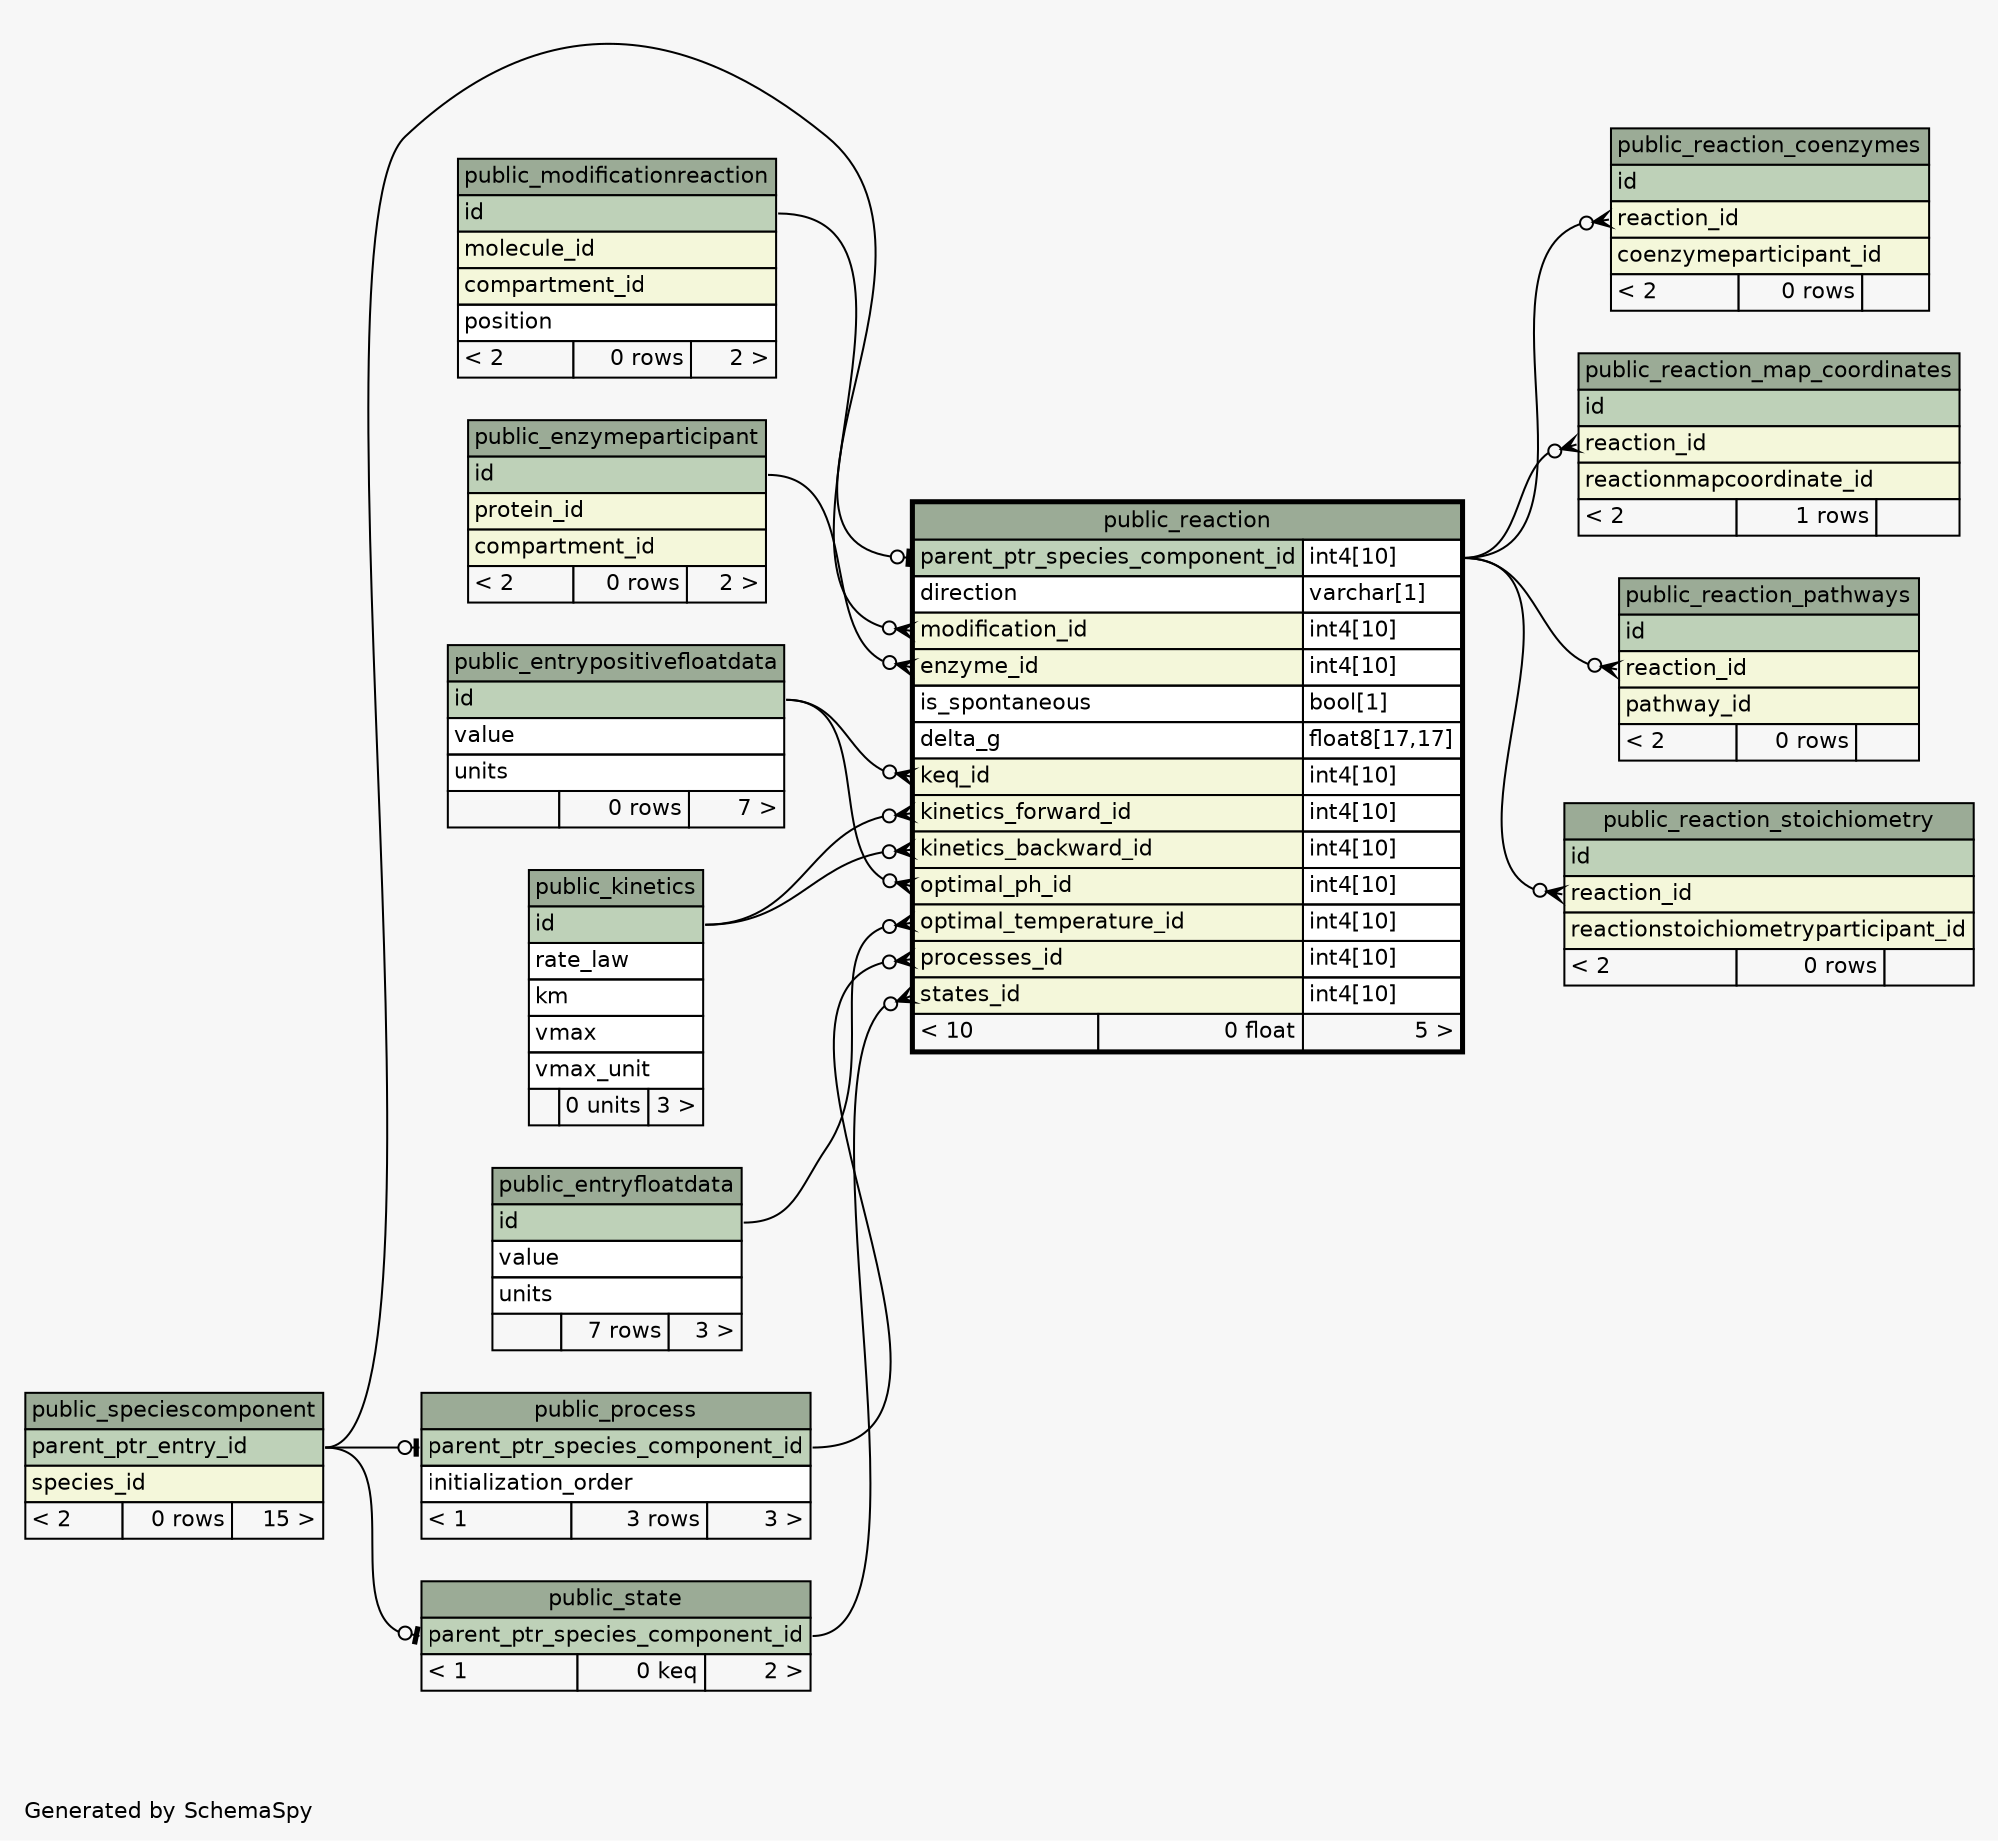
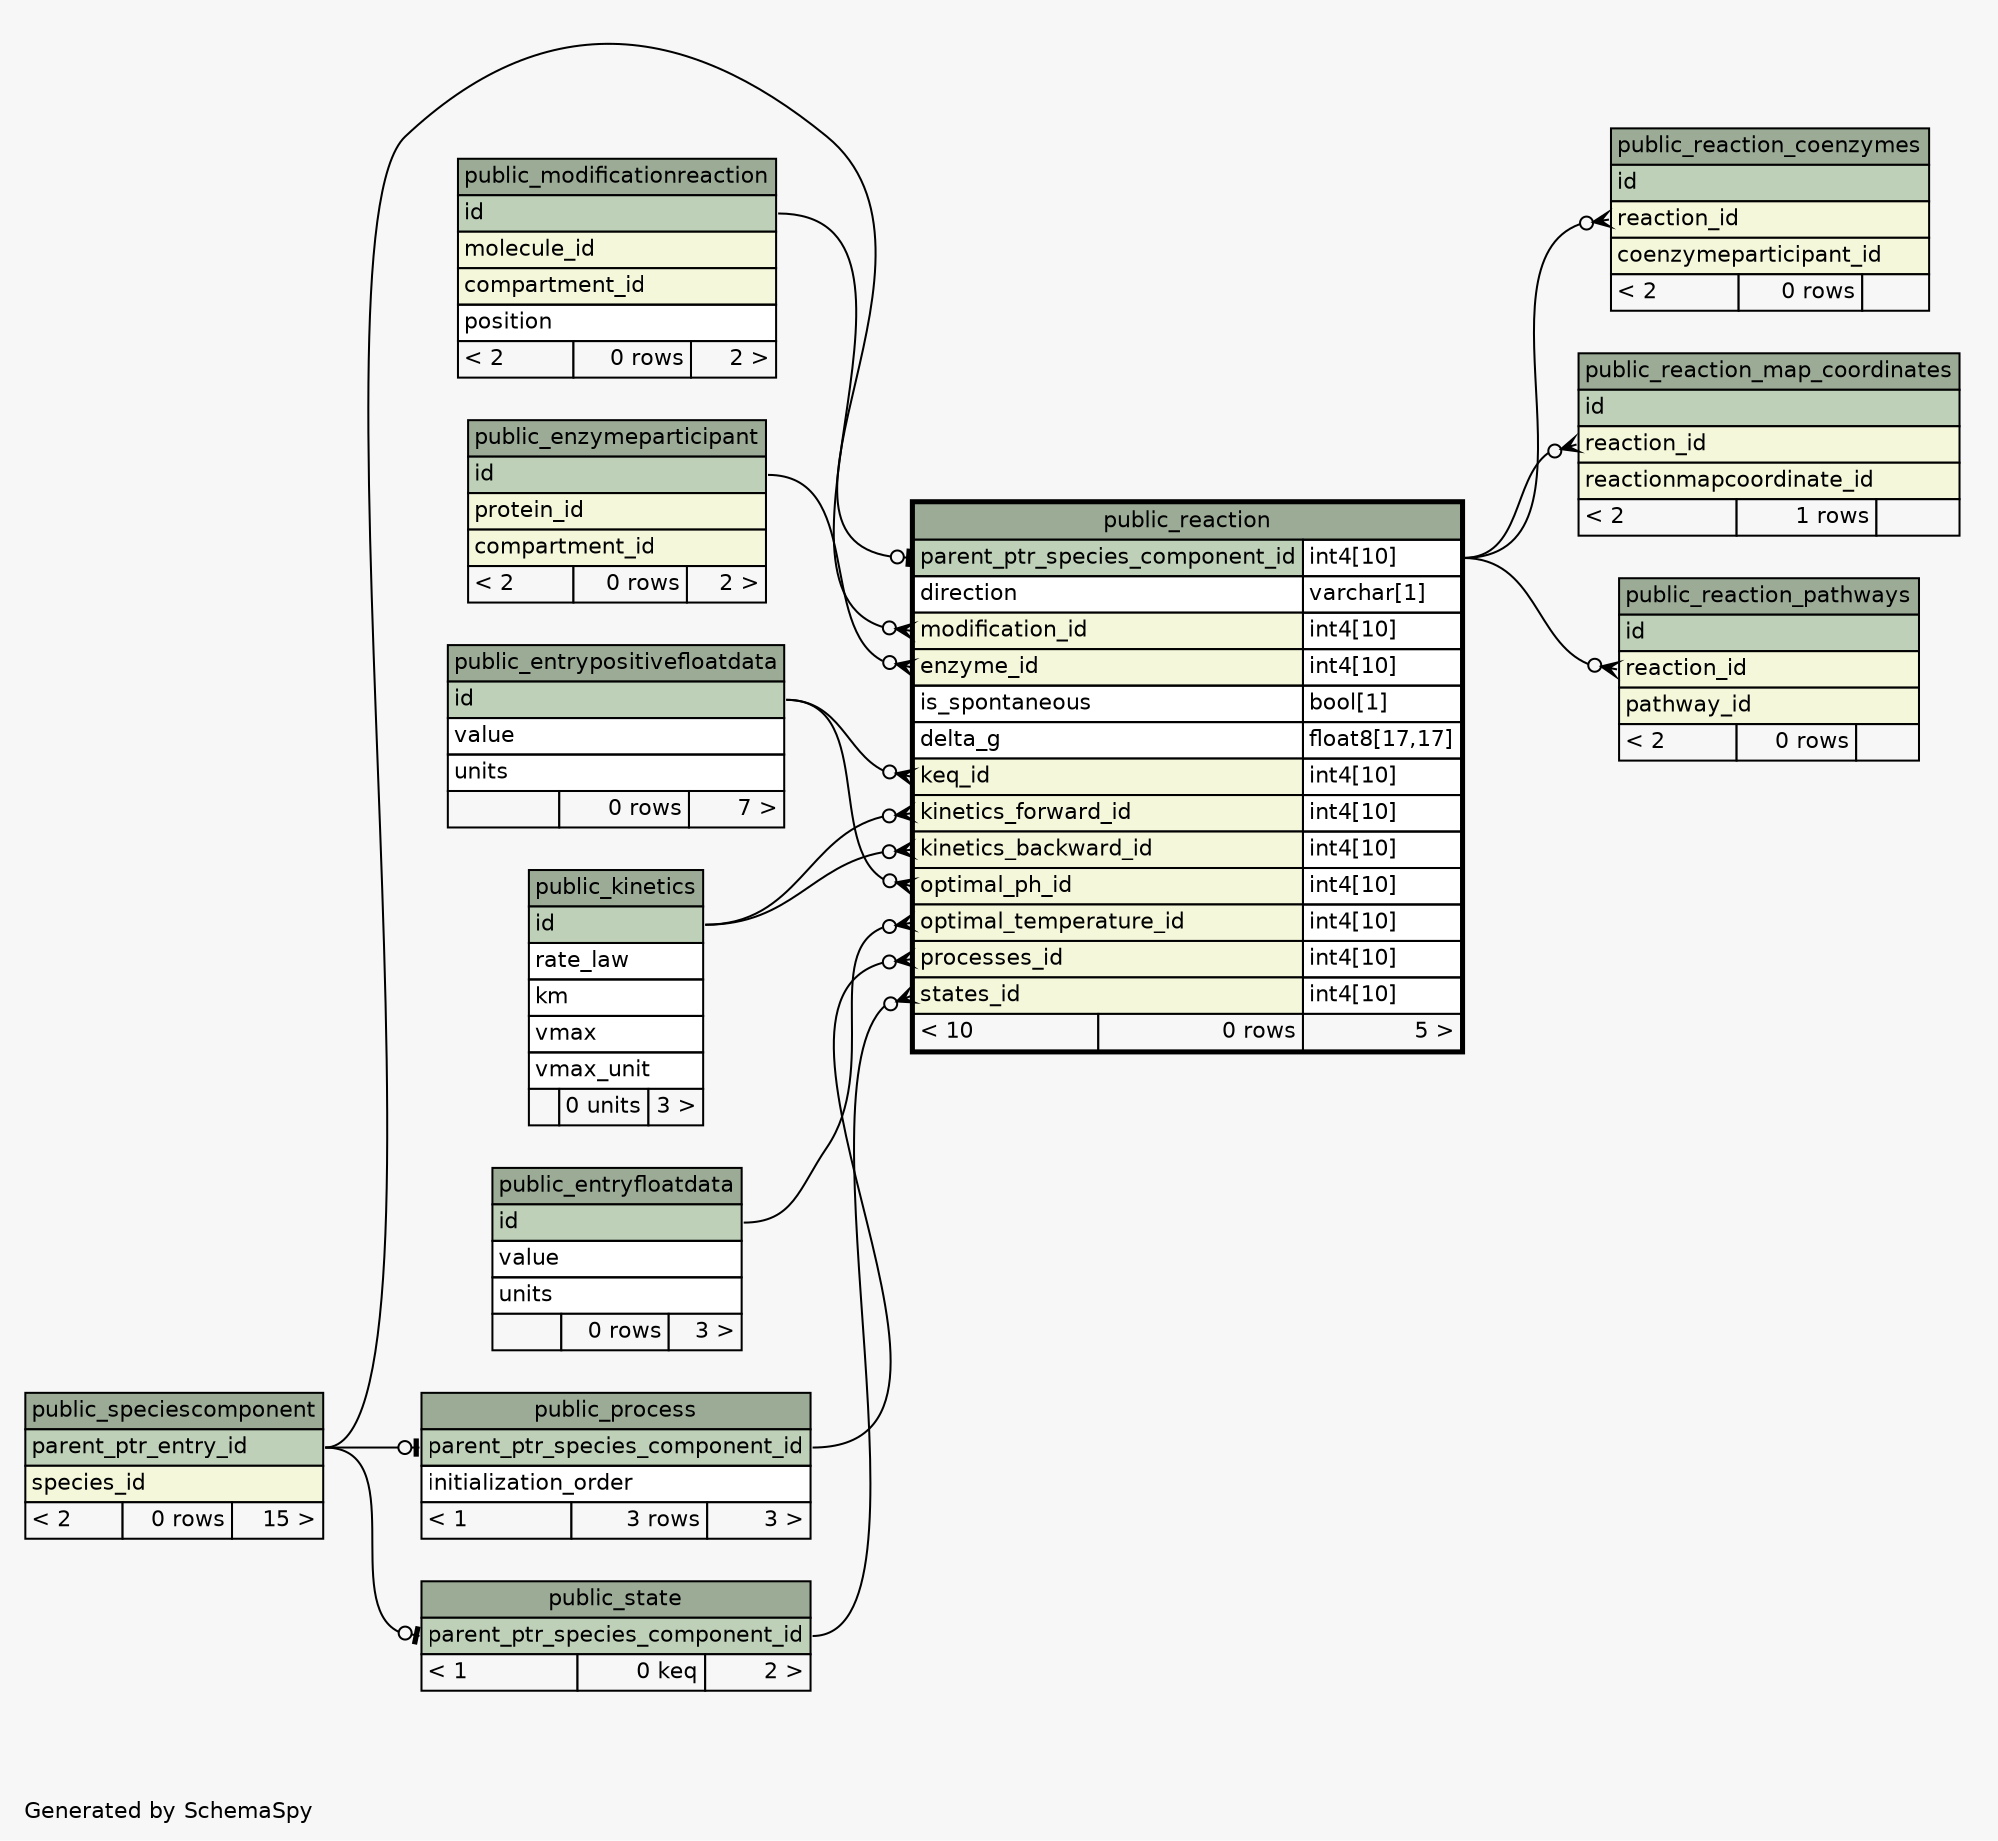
(1769, 894) -> none
(1260, 1031) -> (1259, 1031)
(625, 1331) -> (625, 1331)
